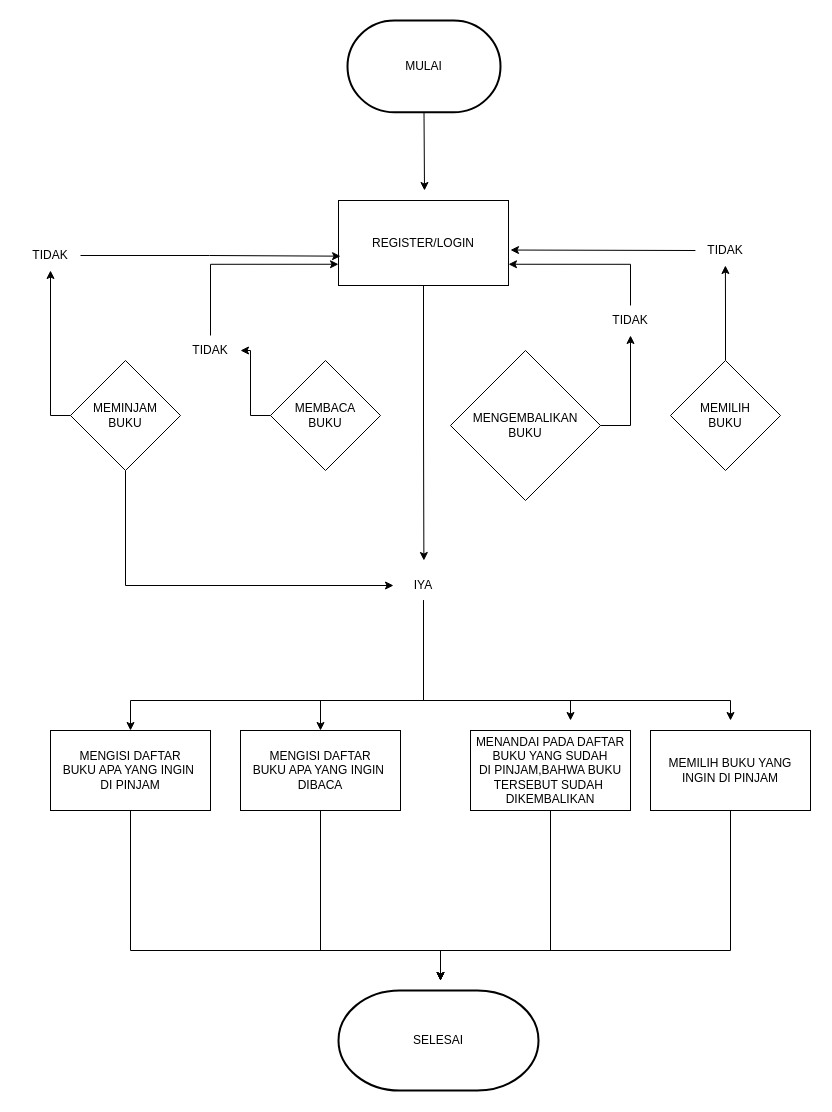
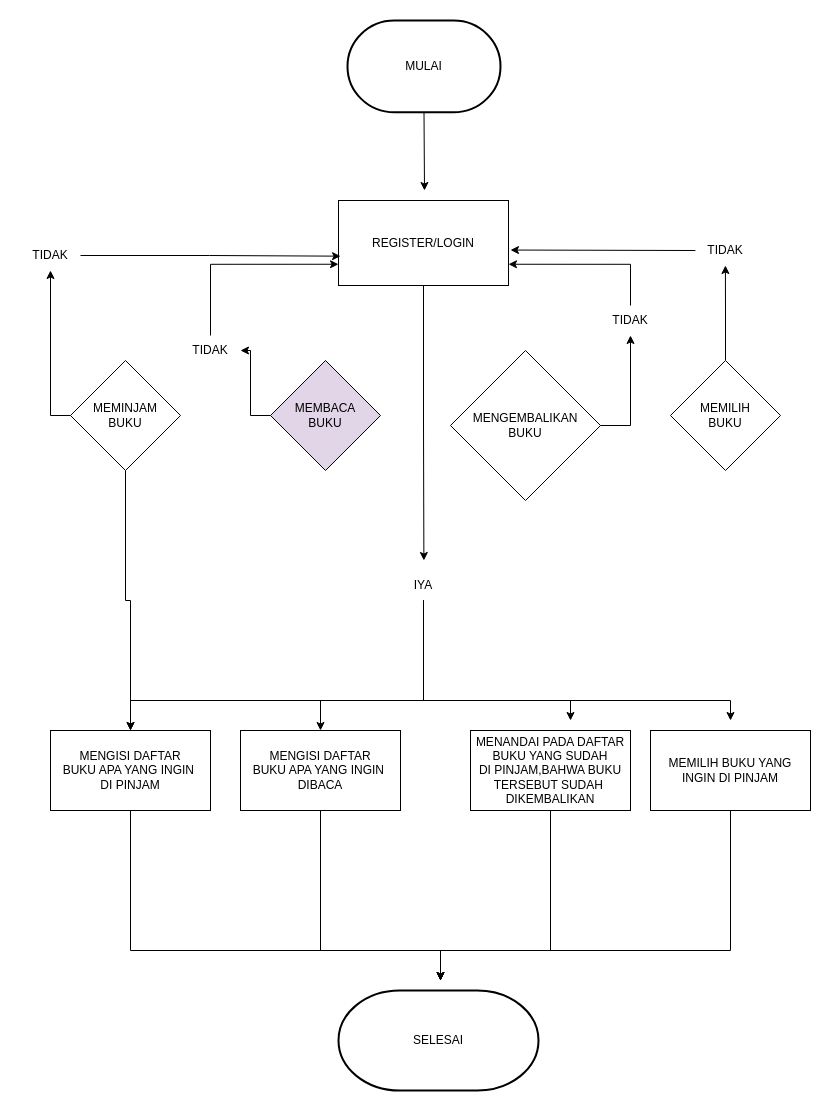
(326, 416) -> (326, 416)
(255, 586) -> (131, 638)
